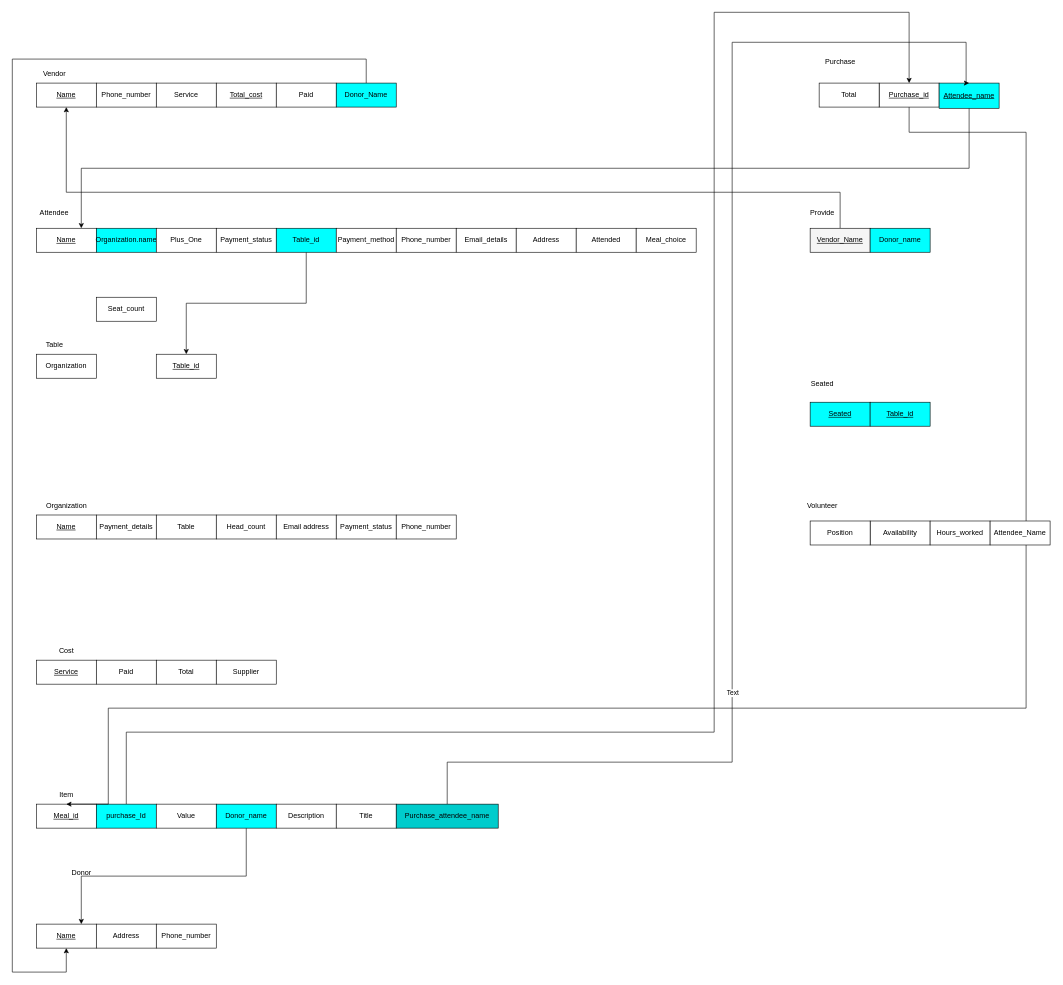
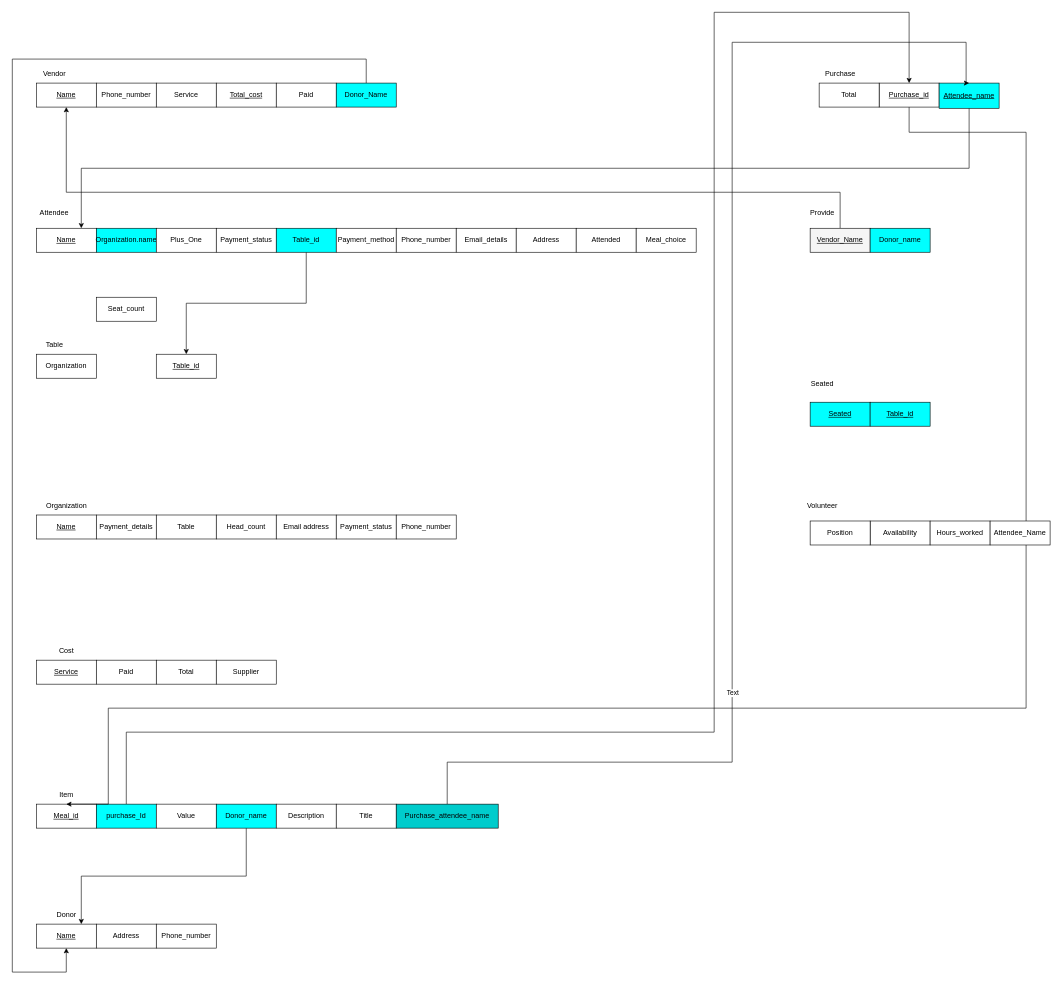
(840, 62) -> (840, 74)
(81, 873) -> (66, 915)
